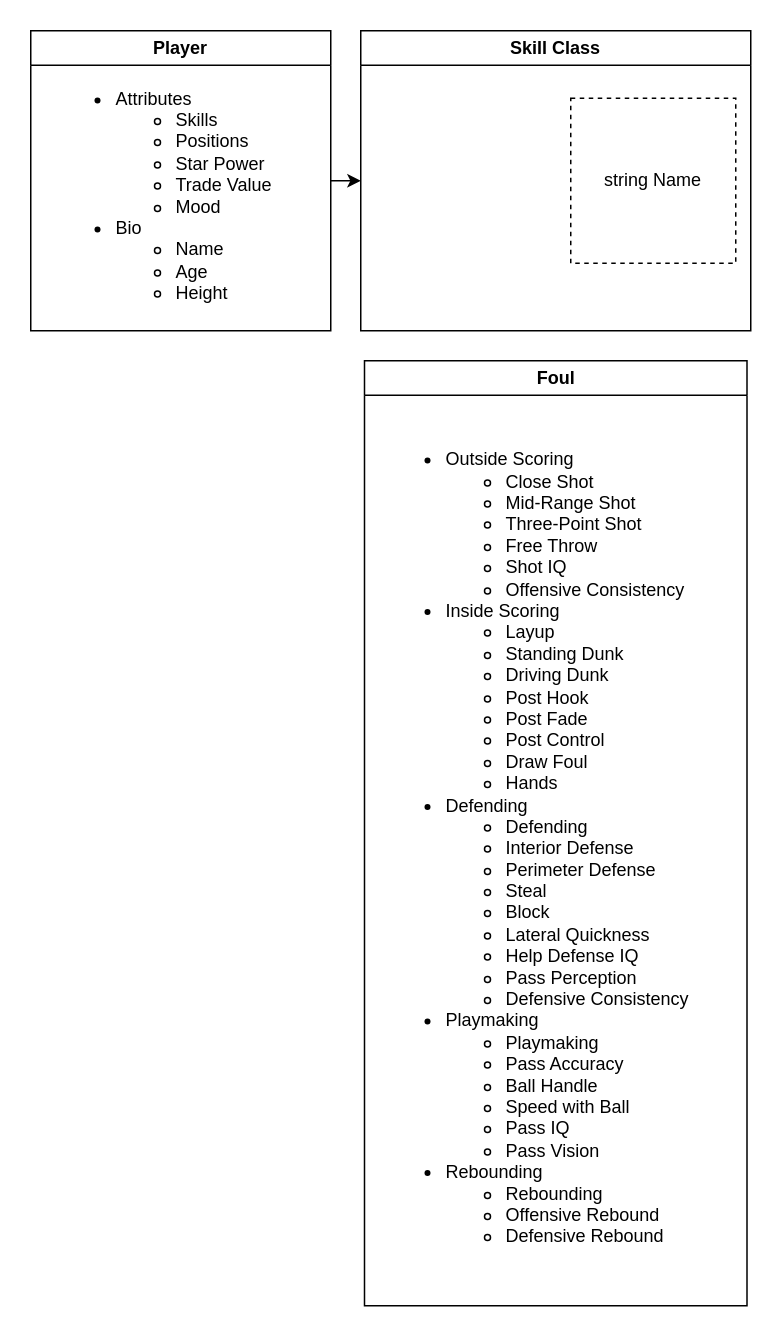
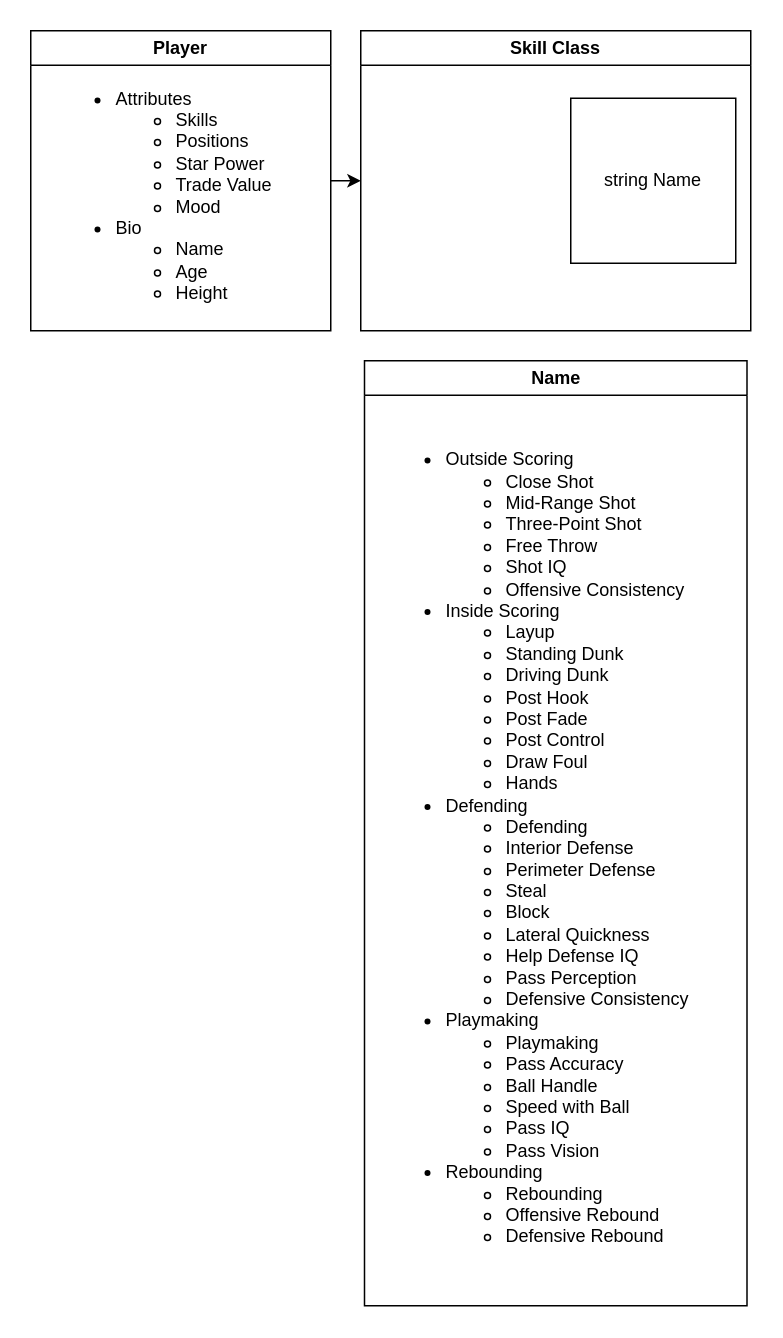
(653, 181) -> (653, 181)
(557, 379) -> (557, 379)
